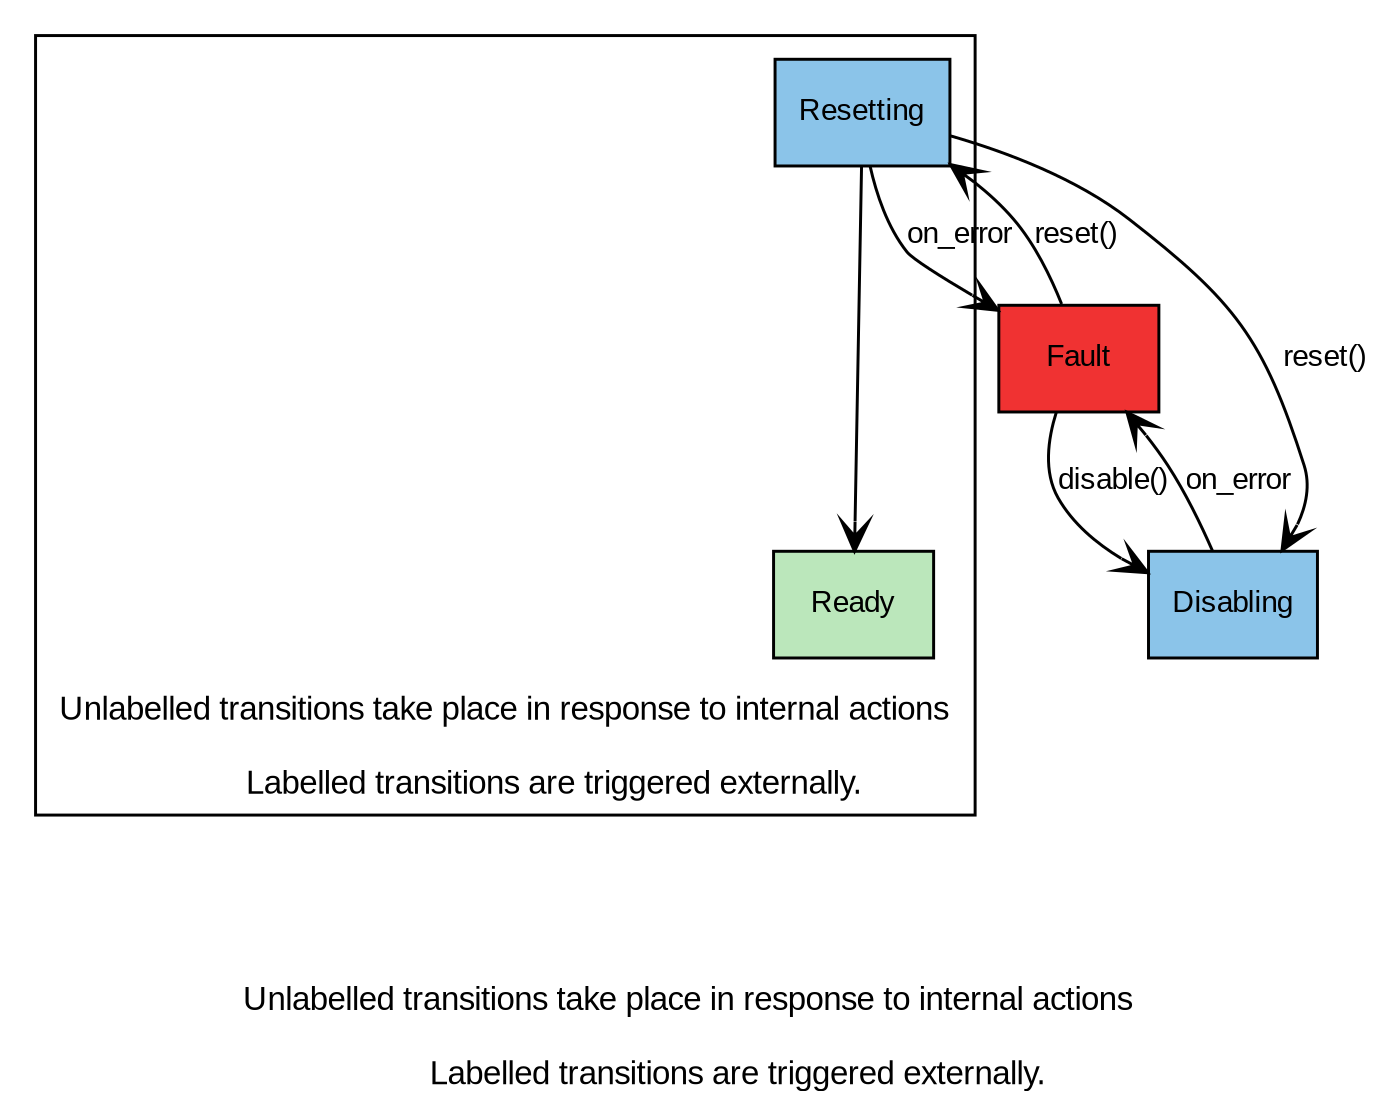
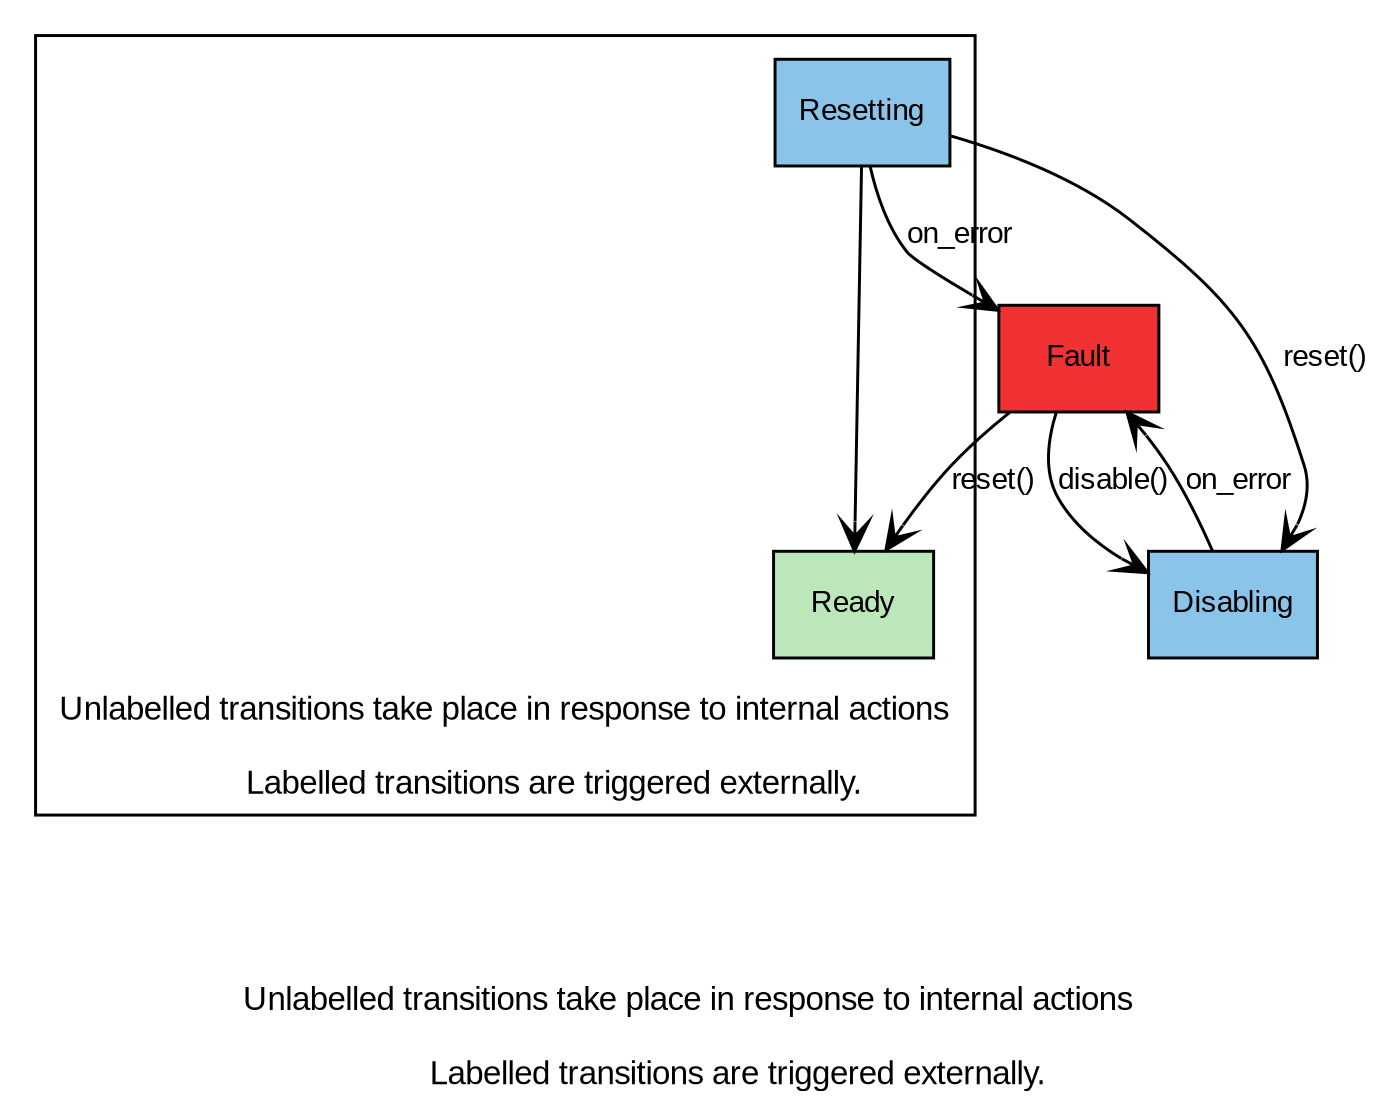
(1027, 237) -> (952, 465)
